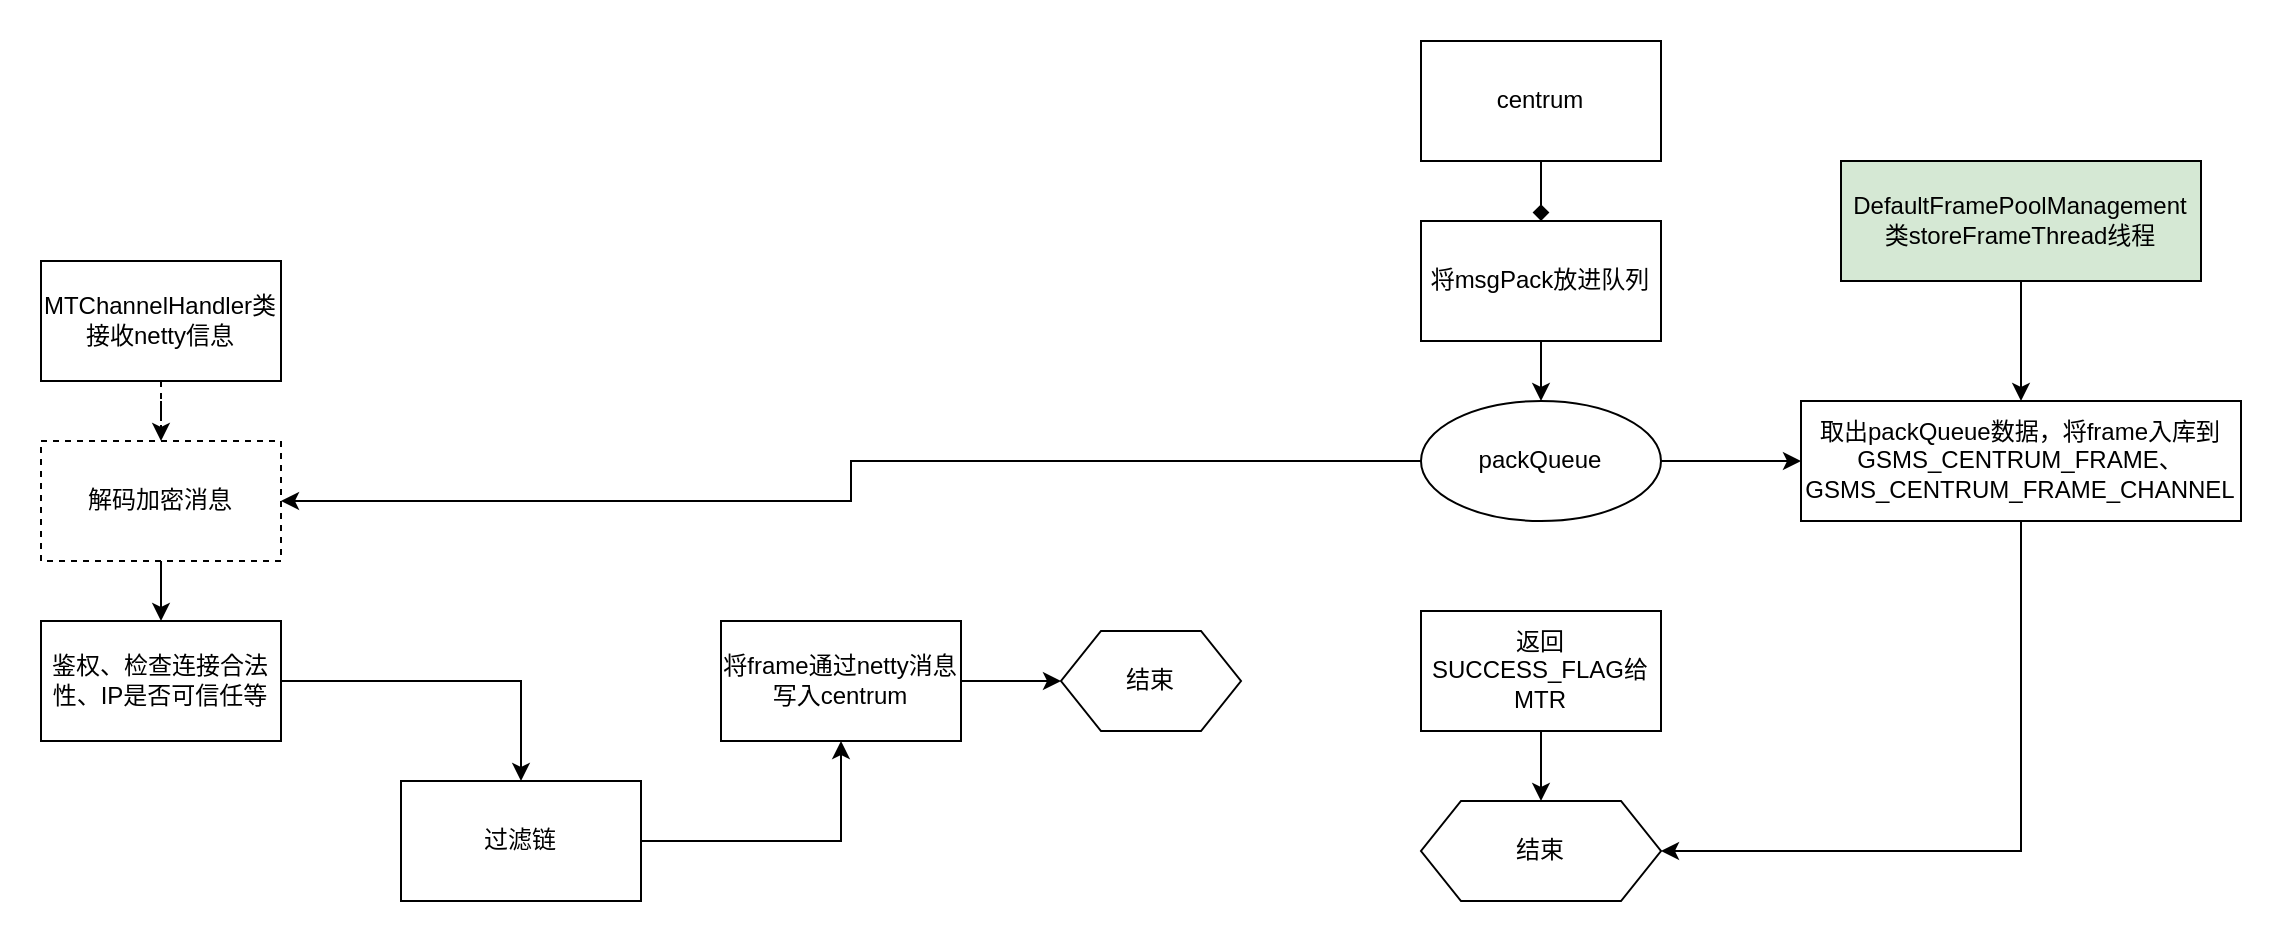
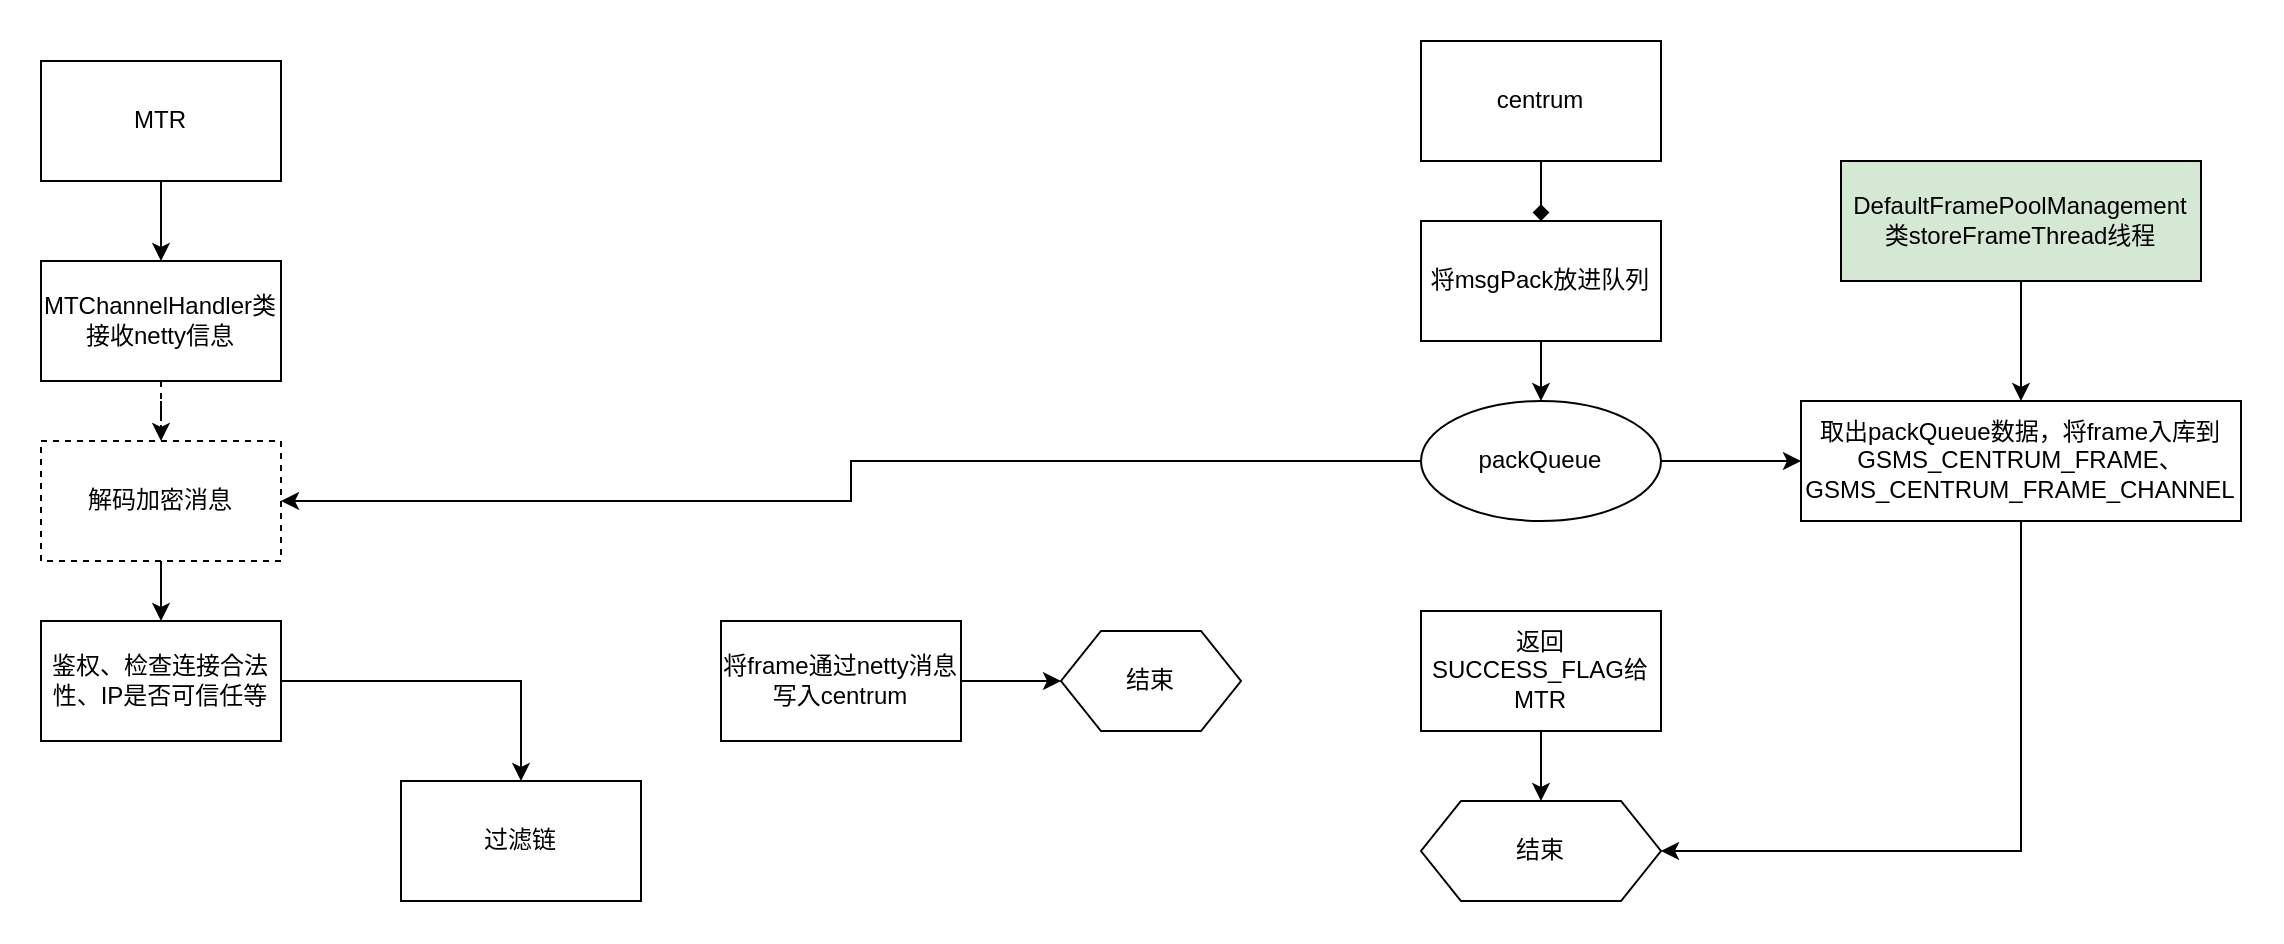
none -> (161, 121)
none -> (161, 214)
(784, 841) -> none
